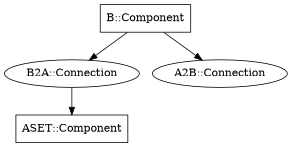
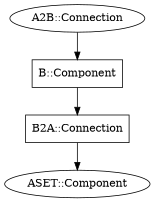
(180, 44) -> (77, 42)
(72, 74) -> (77, 129)
(72, 129) -> (77, 184)
